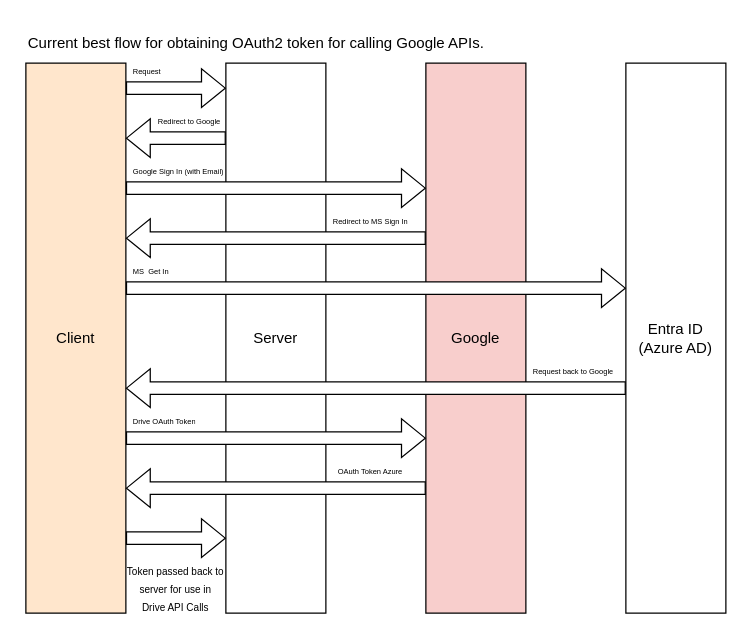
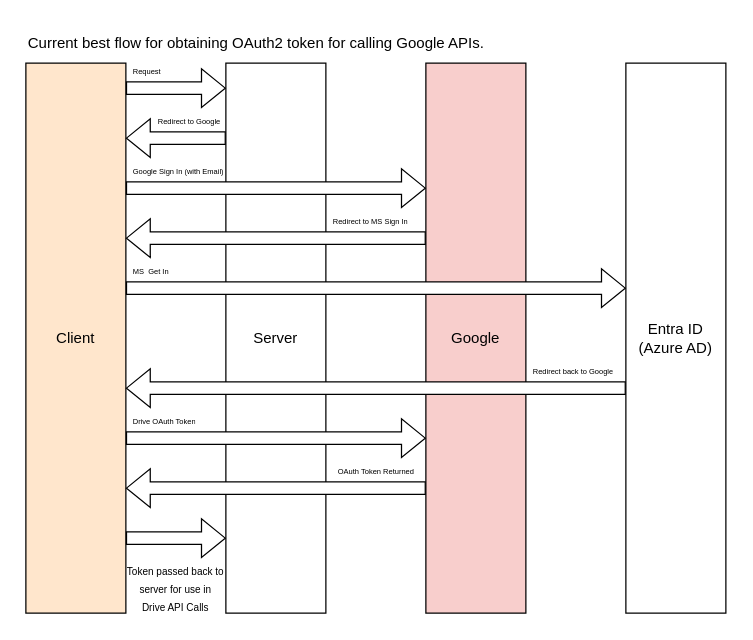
(583, 369) -> (583, 369)
(388, 469) -> (388, 469)
